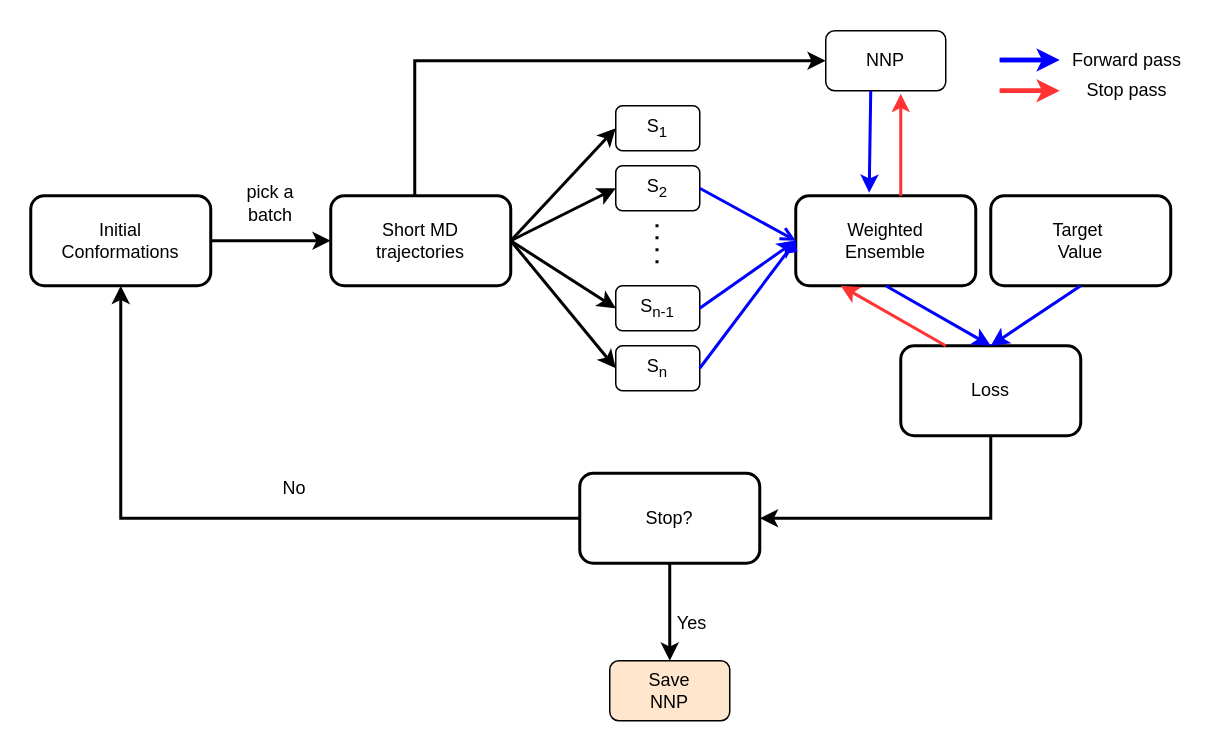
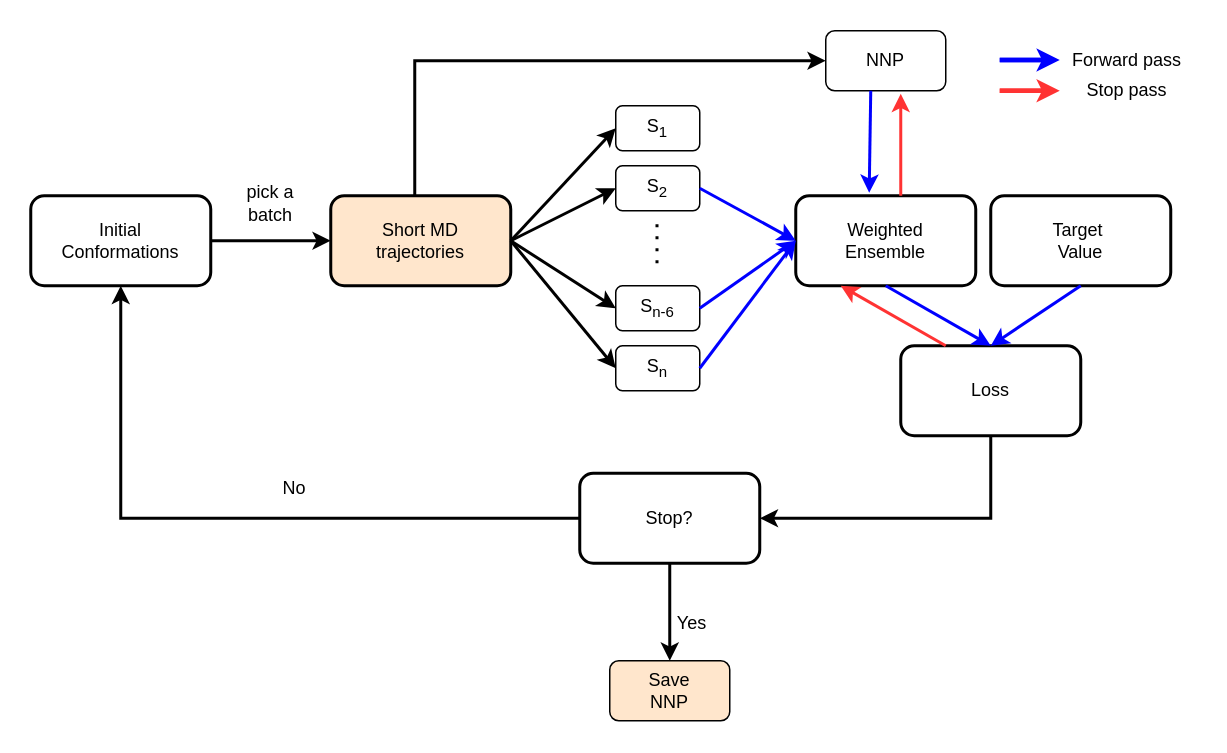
(784, 234) -> (783, 234)
(421, 241) -> (421, 241)
(787, 253) -> (787, 252)
(658, 308) -> (658, 308)
